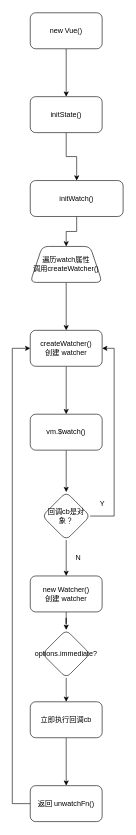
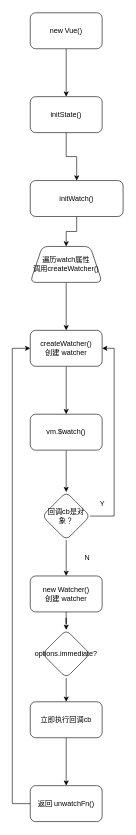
(78, 558) -> (87, 558)
